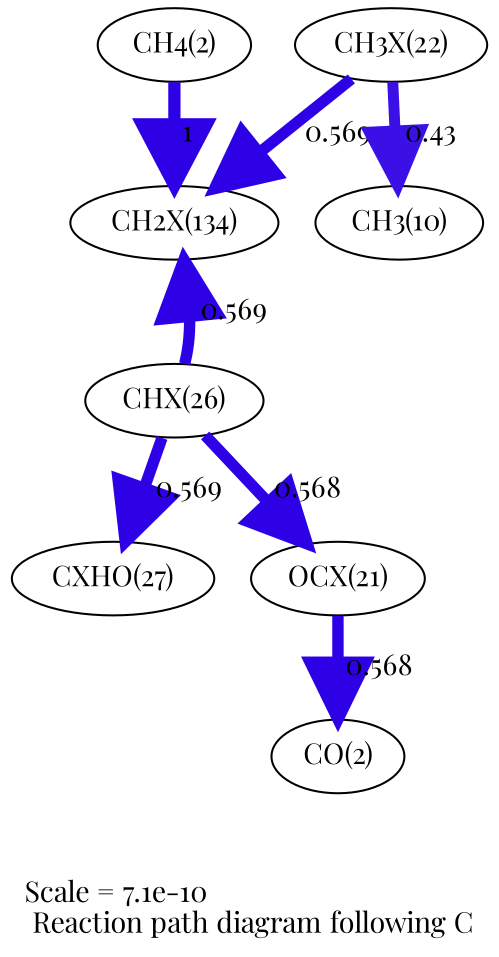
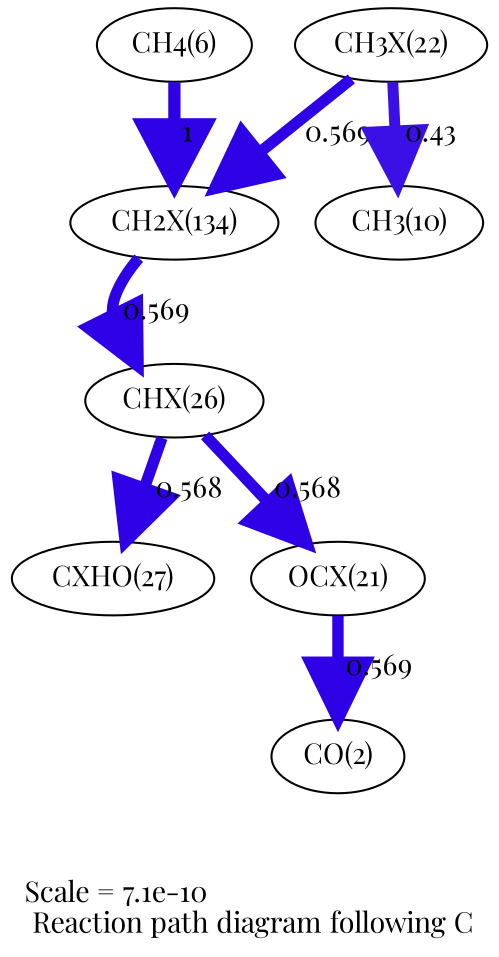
(174, 45) -> (174, 45)
(189, 341) -> (120, 284)
(186, 490) -> (186, 490)
(376, 668) -> (376, 668)
